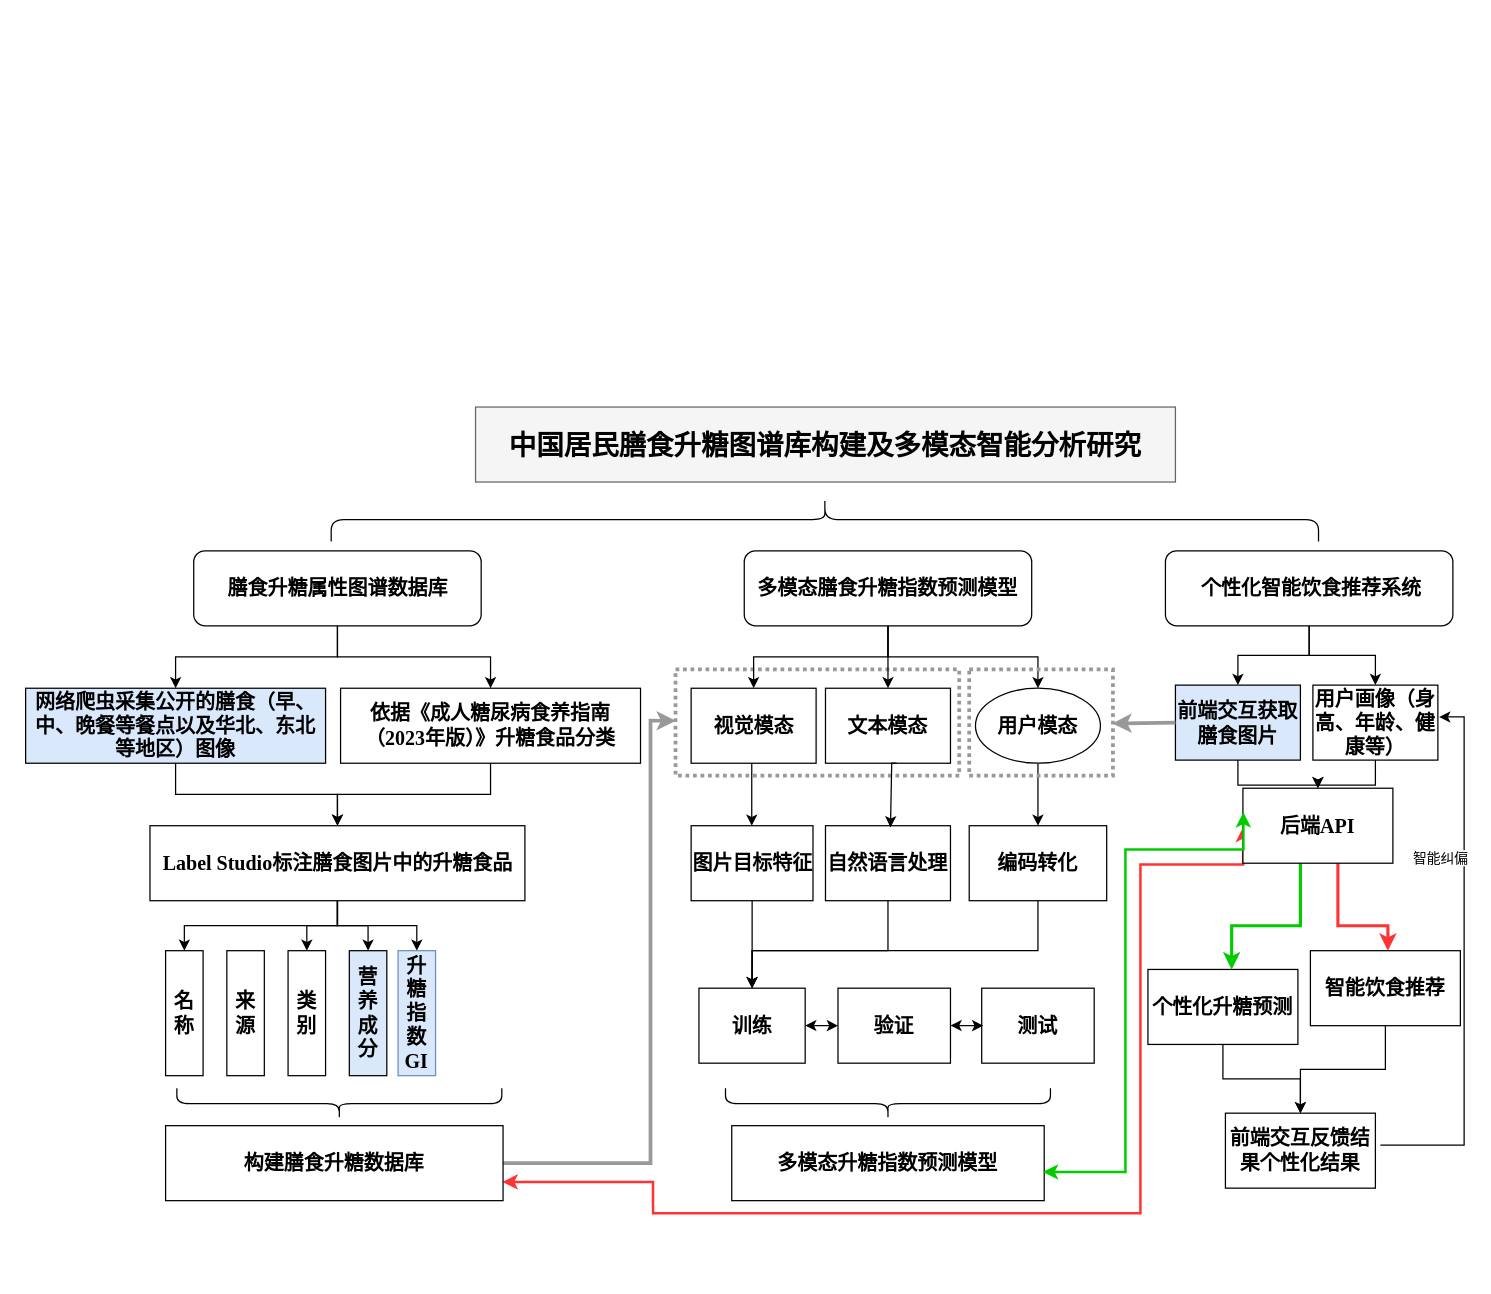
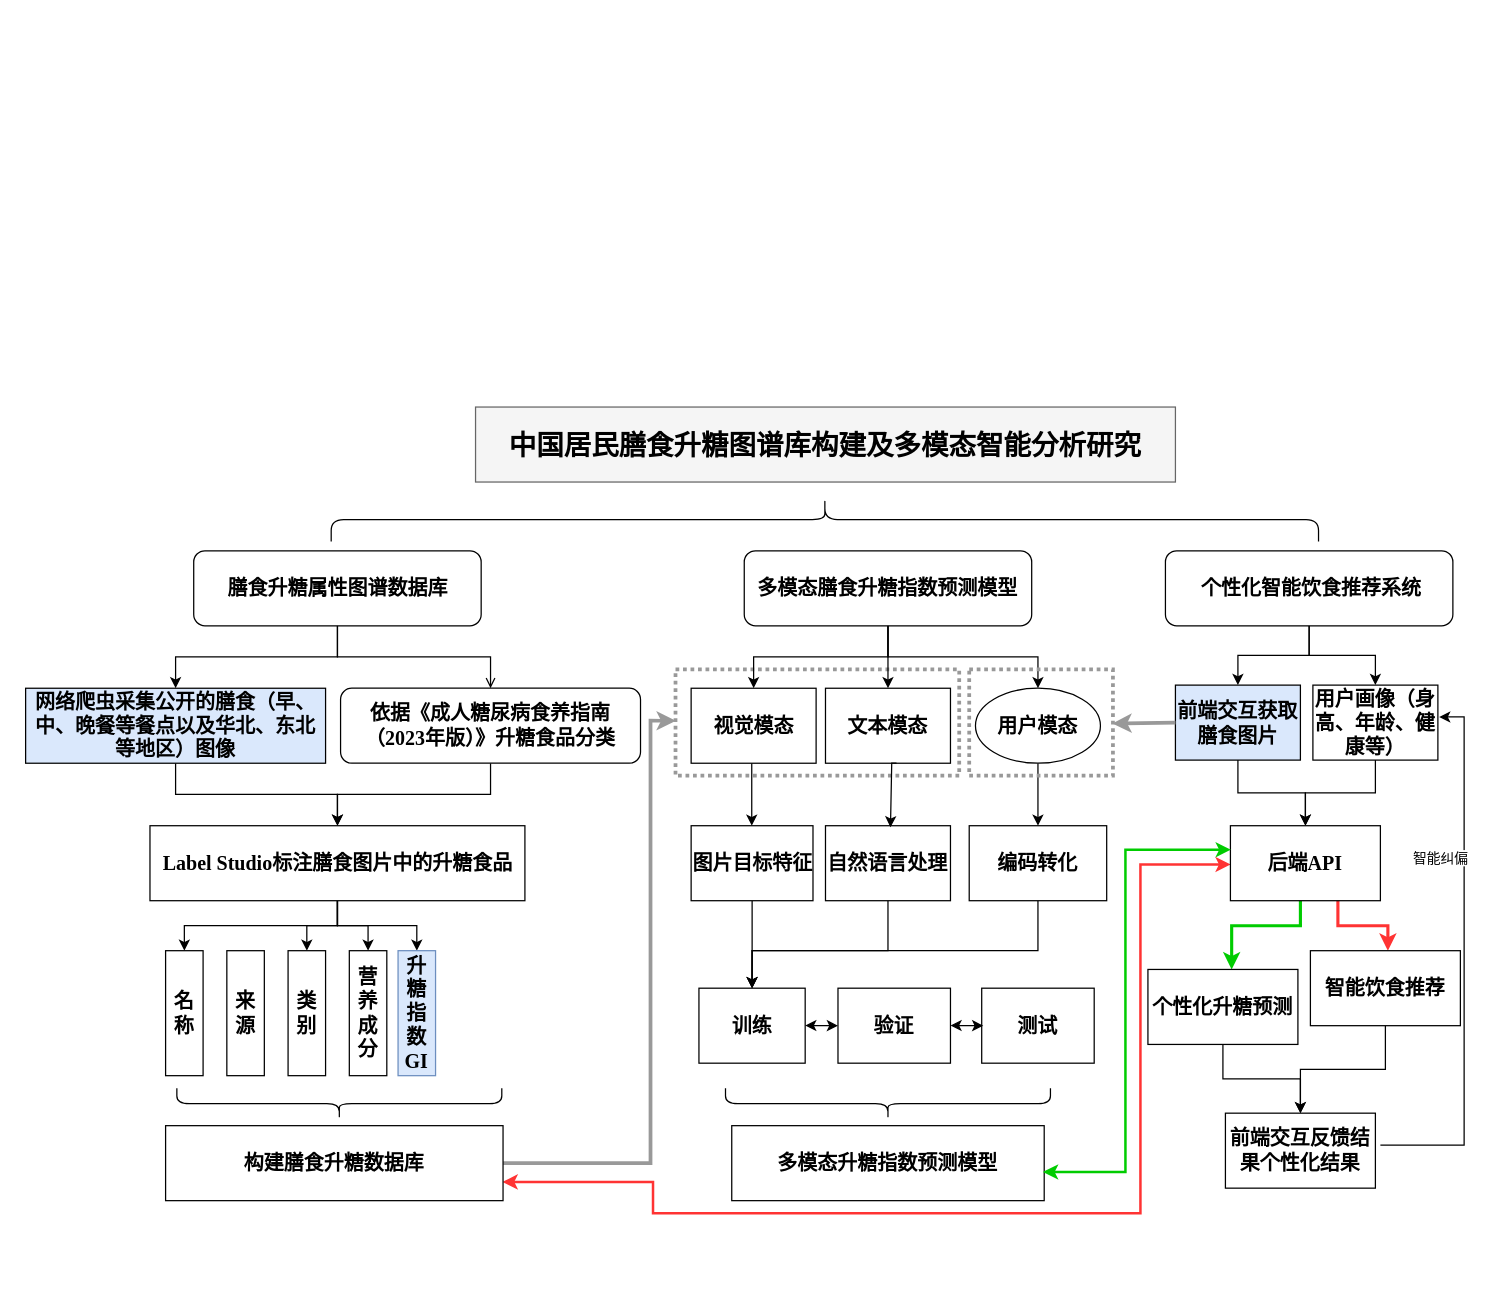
(491, 678) -> (491, 680)
(491, 726) -> (491, 726)
(1318, 826) -> (1306, 863)
(368, 1013) -> (368, 1013)
